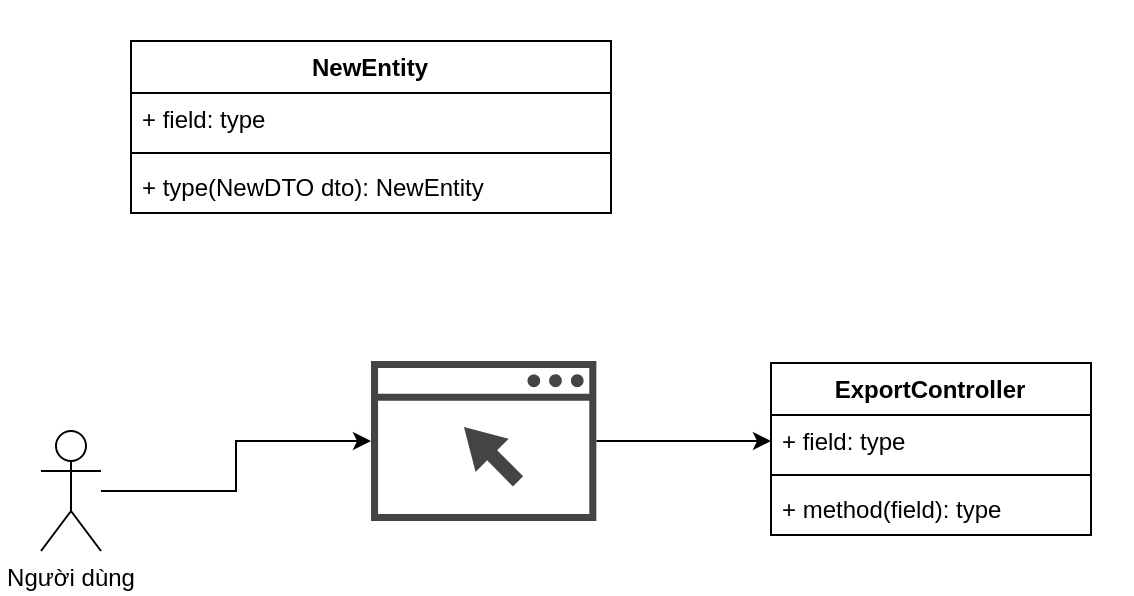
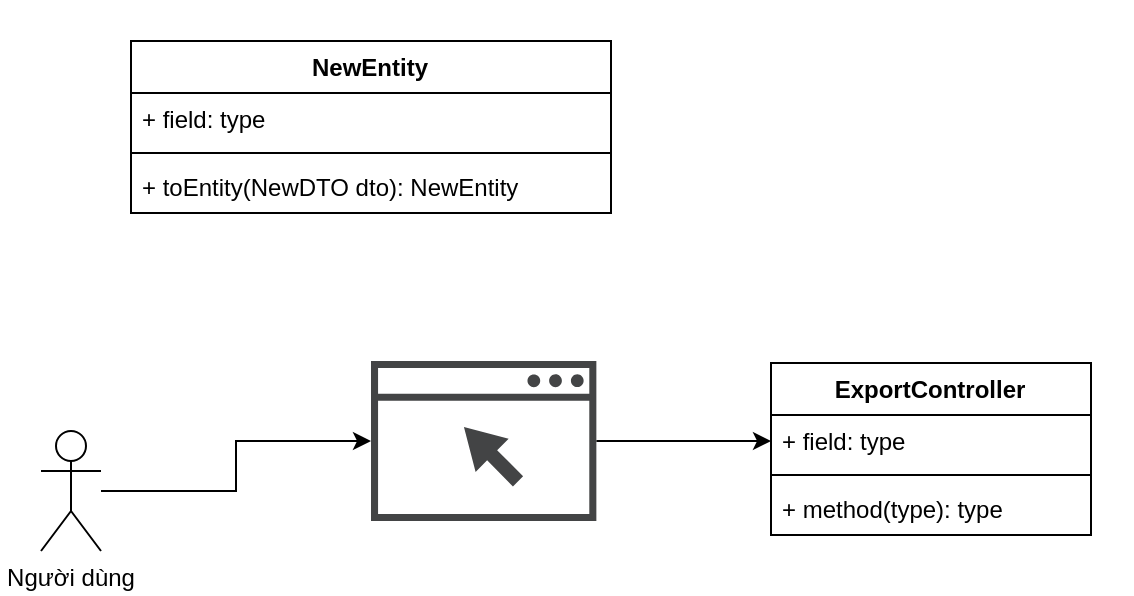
(321, 188) -> (345, 188)
(908, 510) -> (907, 510)
